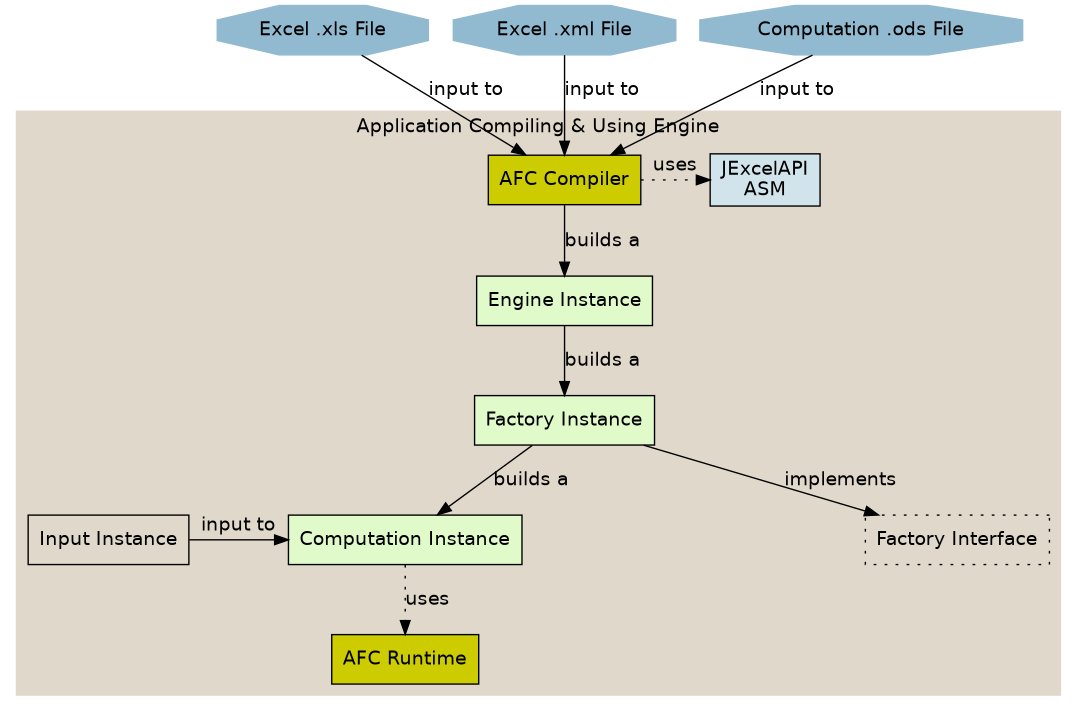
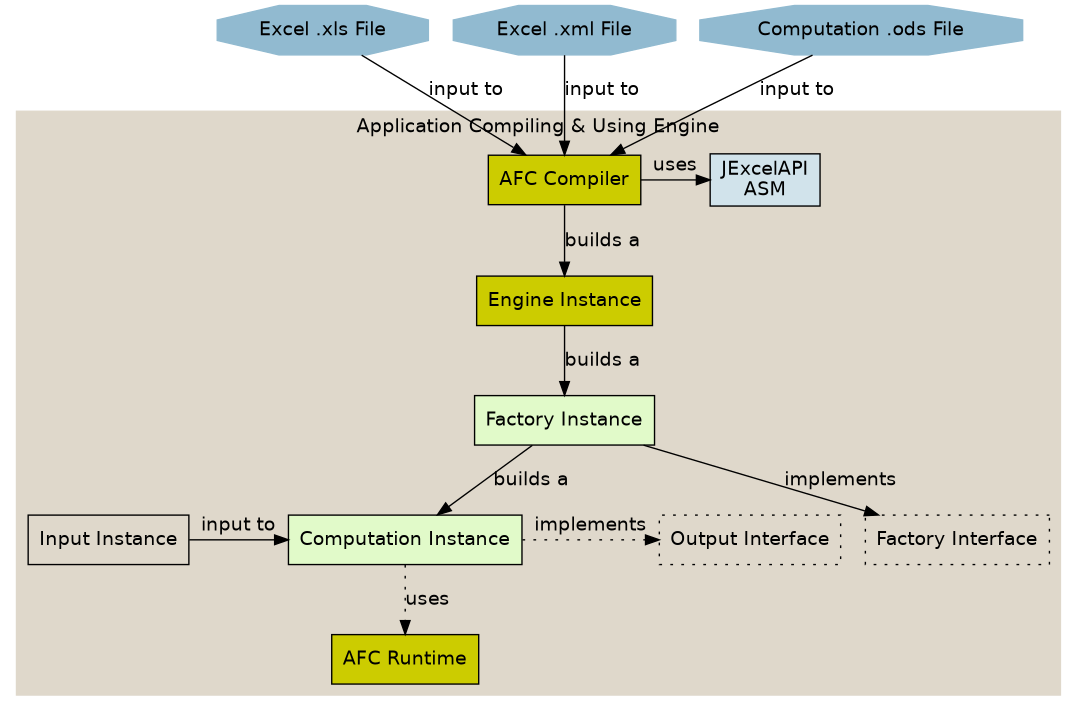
(669, 180) -> (669, 180)
(565, 301) -> (565, 301)
none -> (750, 540)
